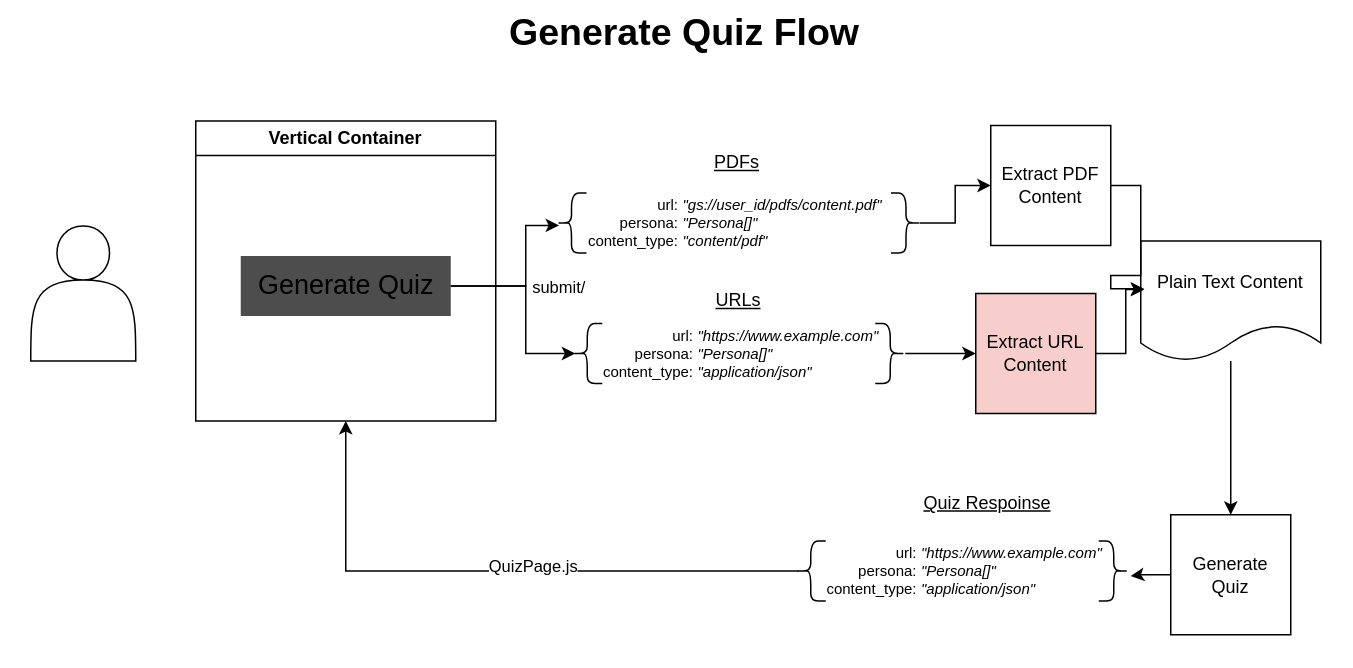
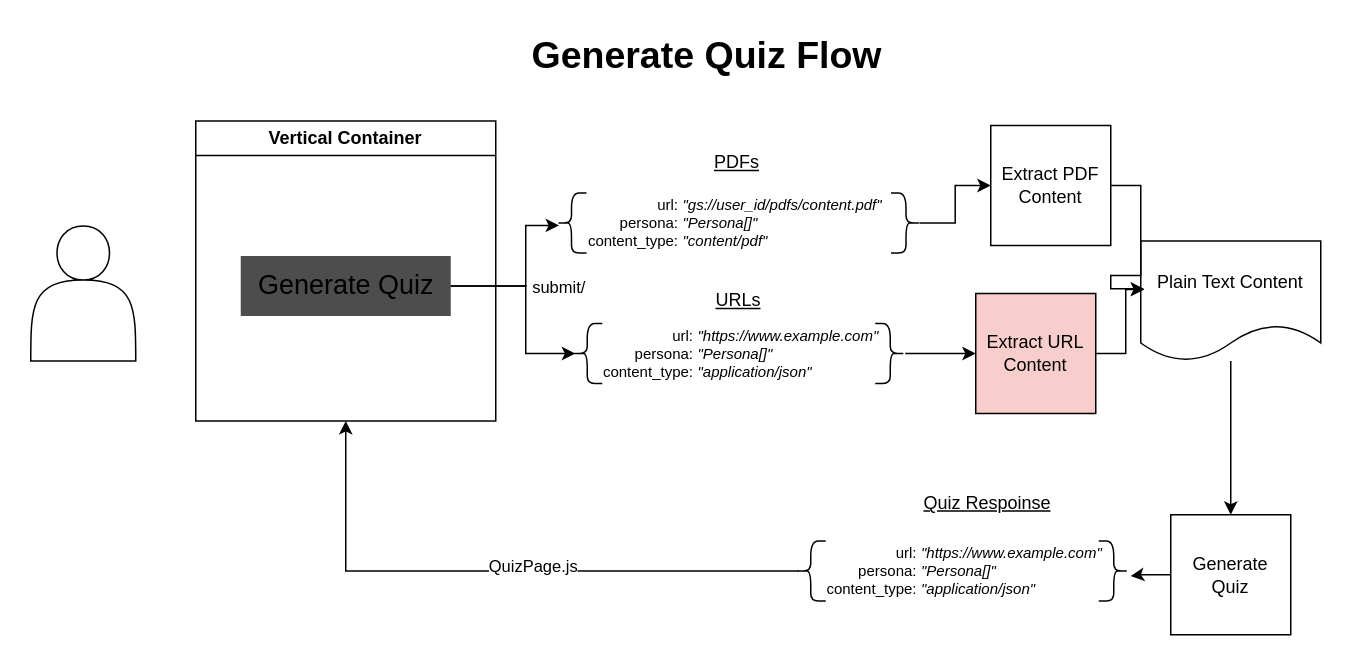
(685, 31) -> (707, 53)
